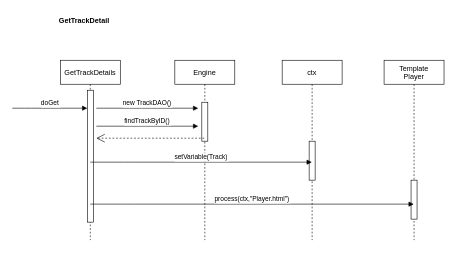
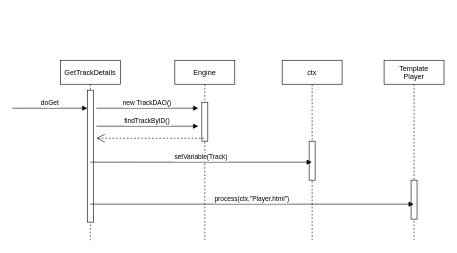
(84, 20) -> none
